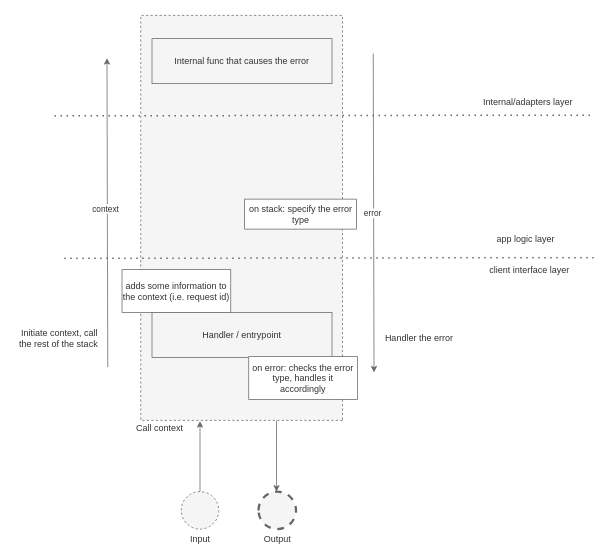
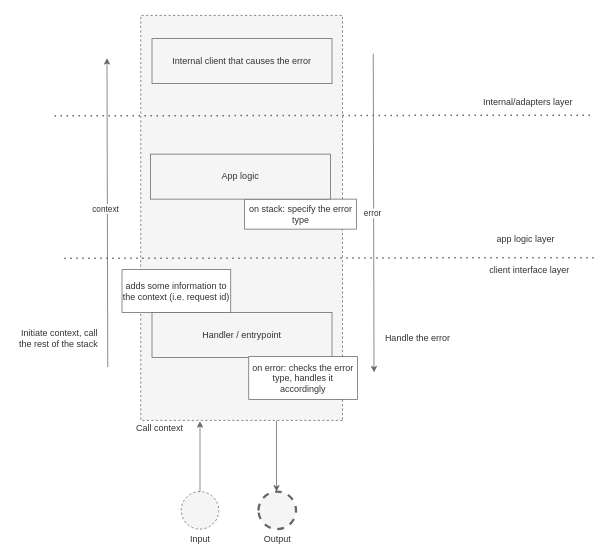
(242, 61) -> (242, 61)
none -> (240, 177)
(424, 339) -> (422, 339)
